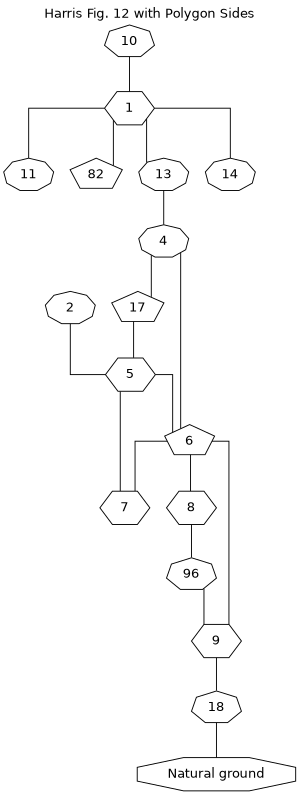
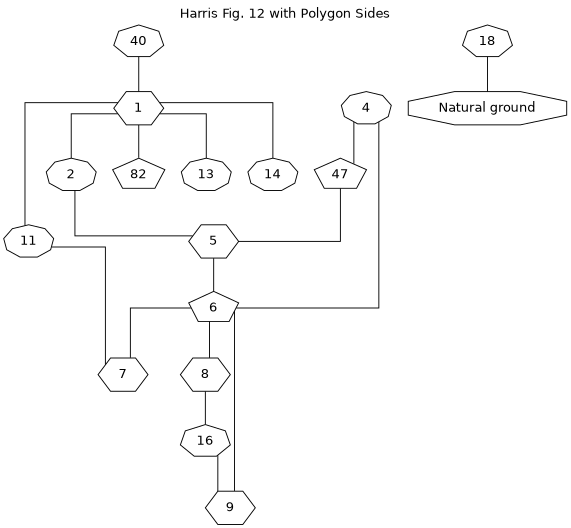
(130, 42) -> (139, 42)
none -> (72, 114)
(164, 208) -> none
(138, 308) -> (340, 175)
(120, 441) -> (105, 279)
(191, 574) -> (205, 441)
(216, 674) -> none
